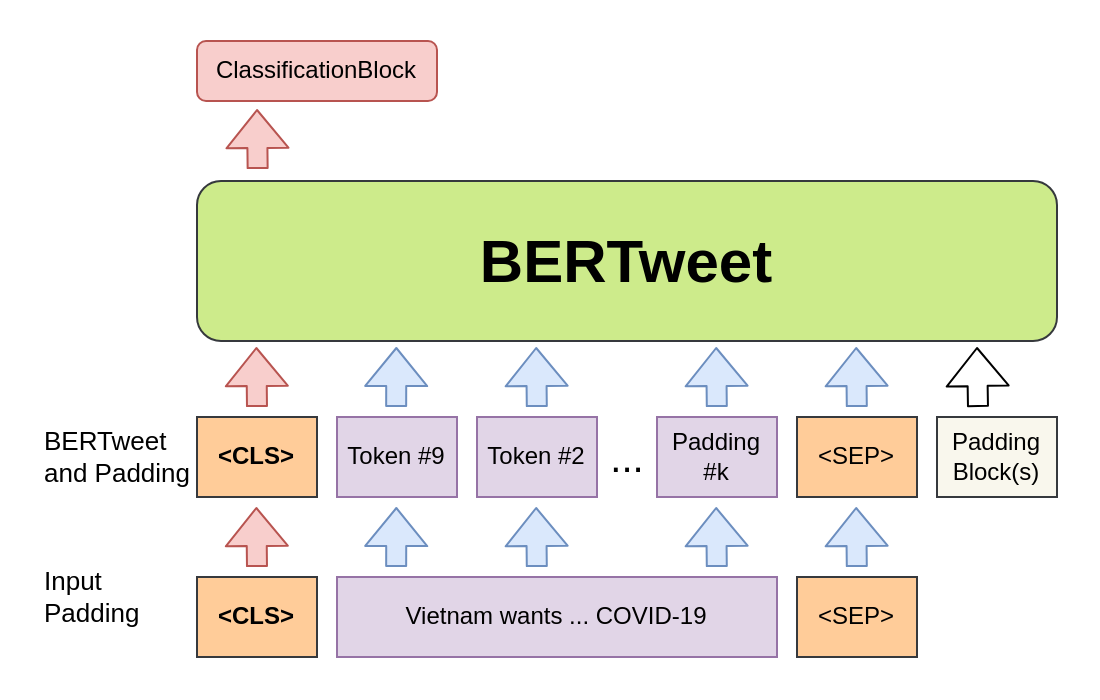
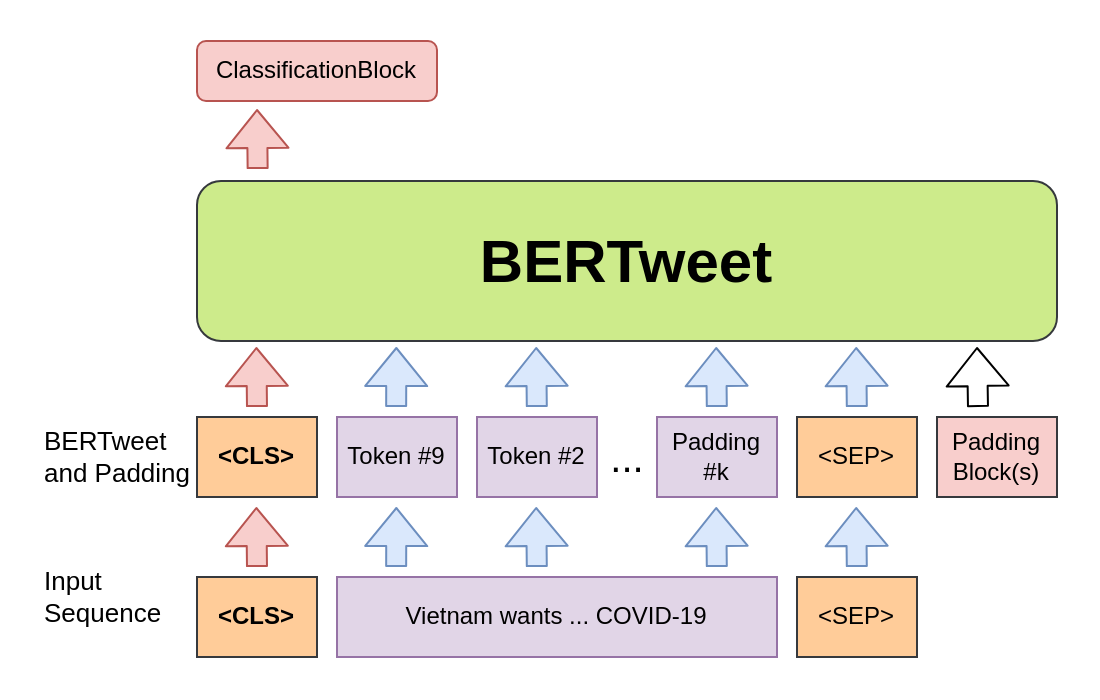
(997, 457) -> (997, 457)
(93, 597) -> (103, 597)
